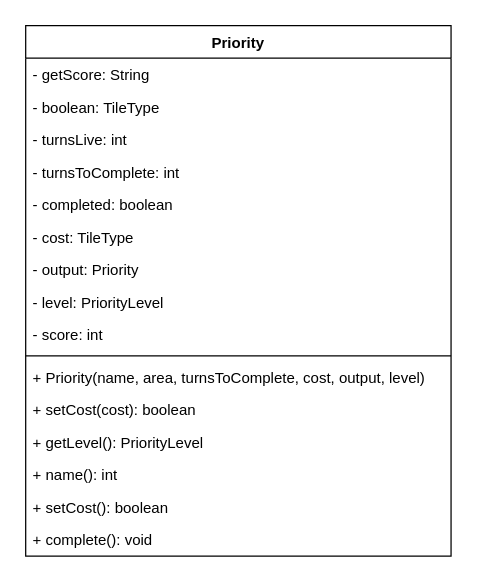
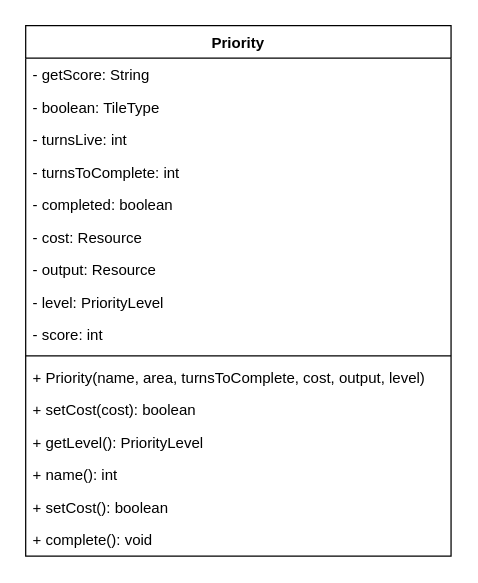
(90, 238) -> (94, 238)
(98, 270) -> (102, 270)
